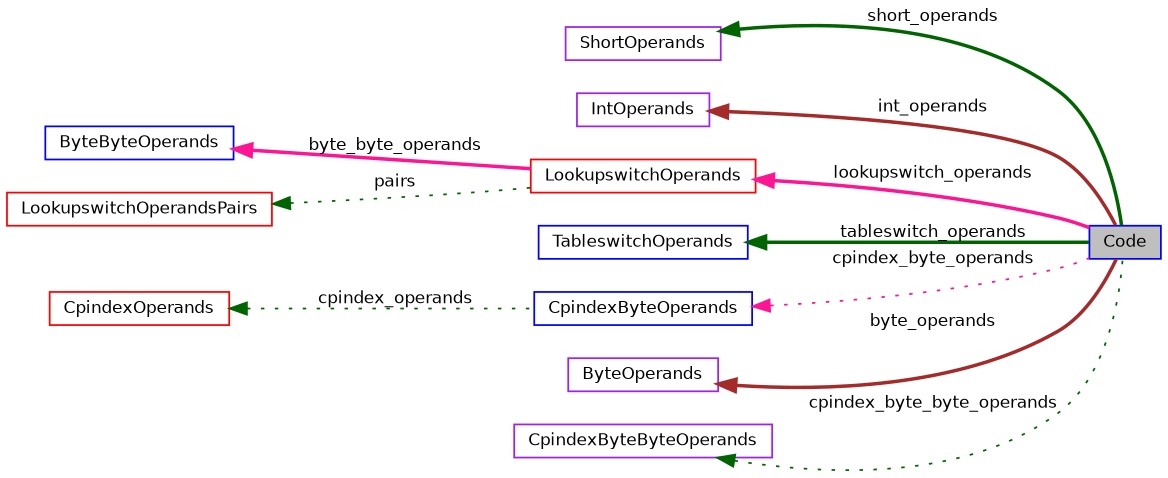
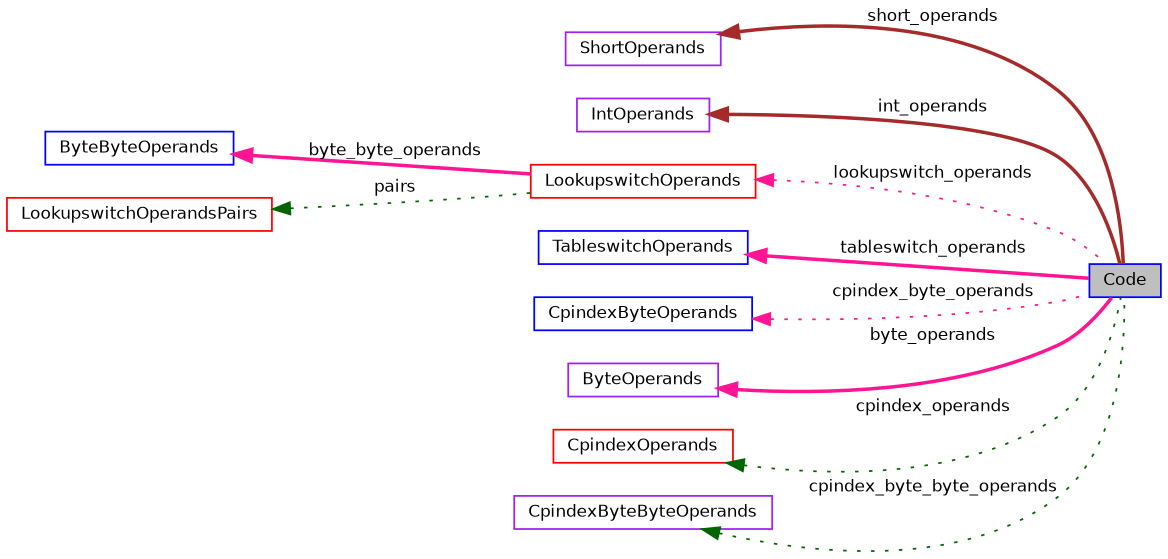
(978, 50) -> (996, 56)
(933, 196) -> (946, 200)
(927, 242) -> (927, 267)
(390, 309) -> (973, 455)
(947, 372) -> (936, 381)
